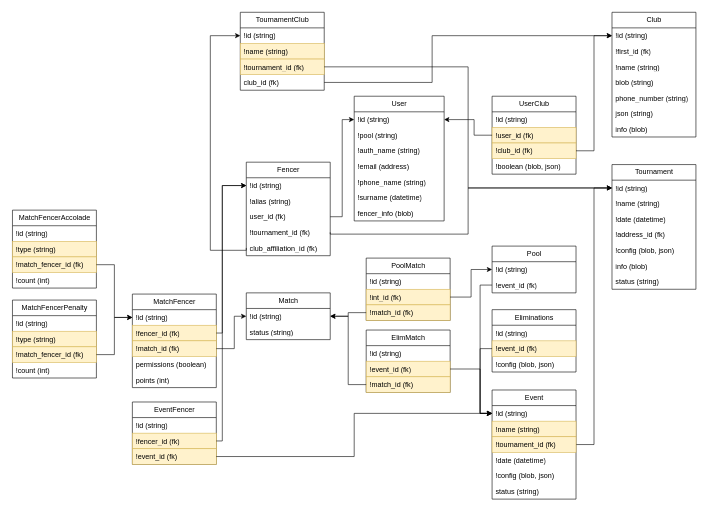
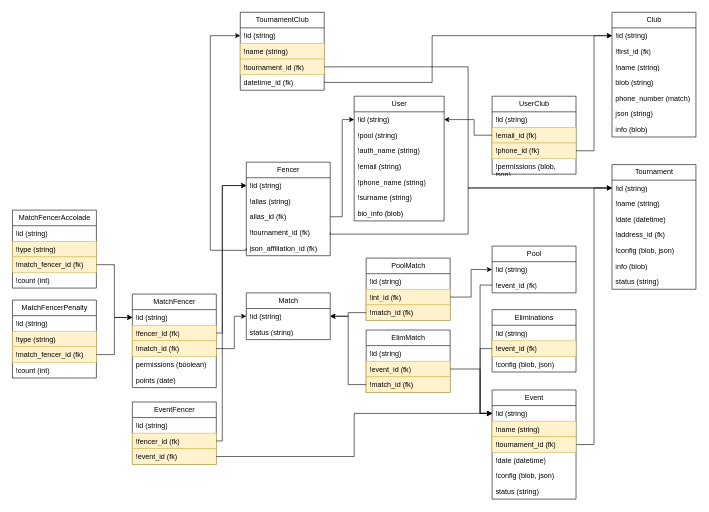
(265, 83) -> (273, 83)
(655, 103) -> (655, 103)
(519, 136) -> (519, 136)
(518, 152) -> (521, 152)
(386, 167) -> (383, 167)
(533, 167) -> (535, 172)
(393, 198) -> (389, 198)
(391, 214) -> (384, 214)
(272, 218) -> (272, 218)
(289, 253) -> (289, 253)
(157, 381) -> (160, 381)
